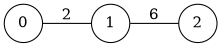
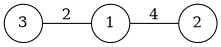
(154, 15) -> (154, 15)
(23, 23) -> (23, 23)
